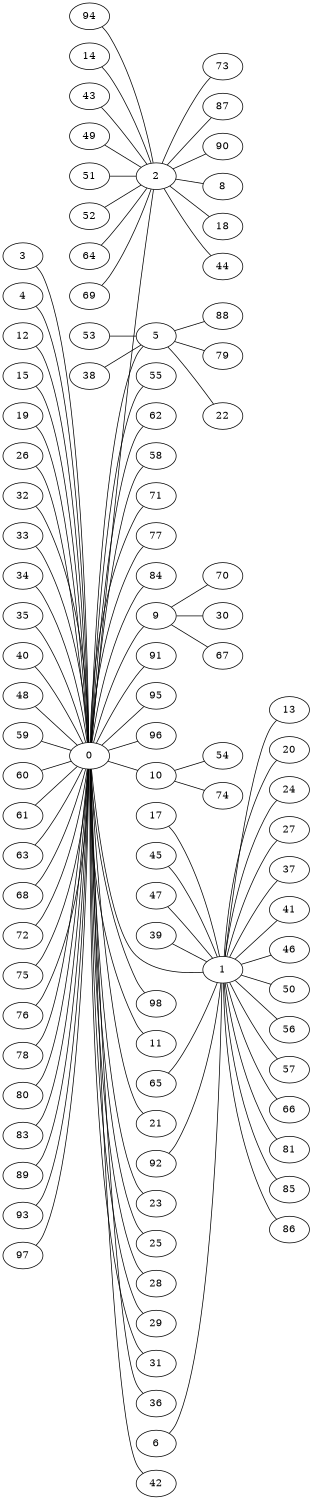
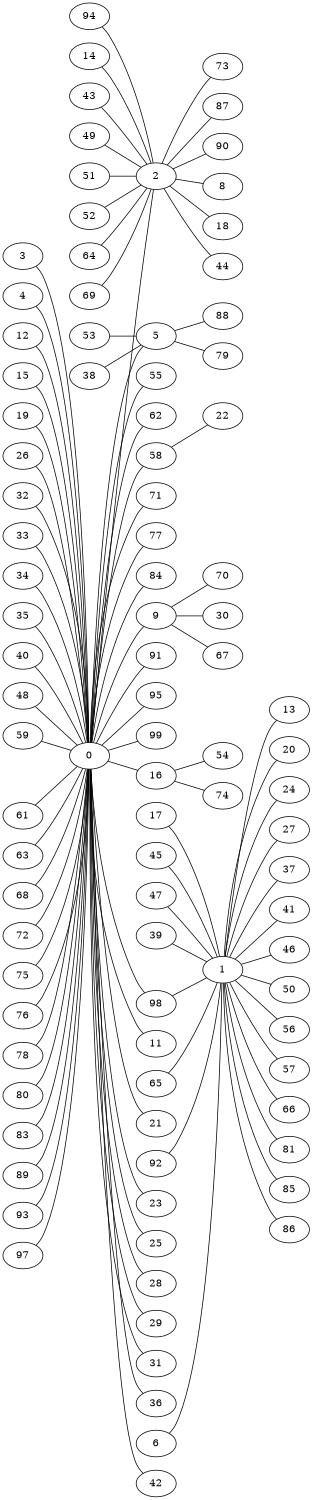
(192, 375) -> (190, 436)
(156, 736) -> (156, 736)
(23, 776) -> none
(156, 776) -> (156, 776)
(125, 937) -> (190, 987)
